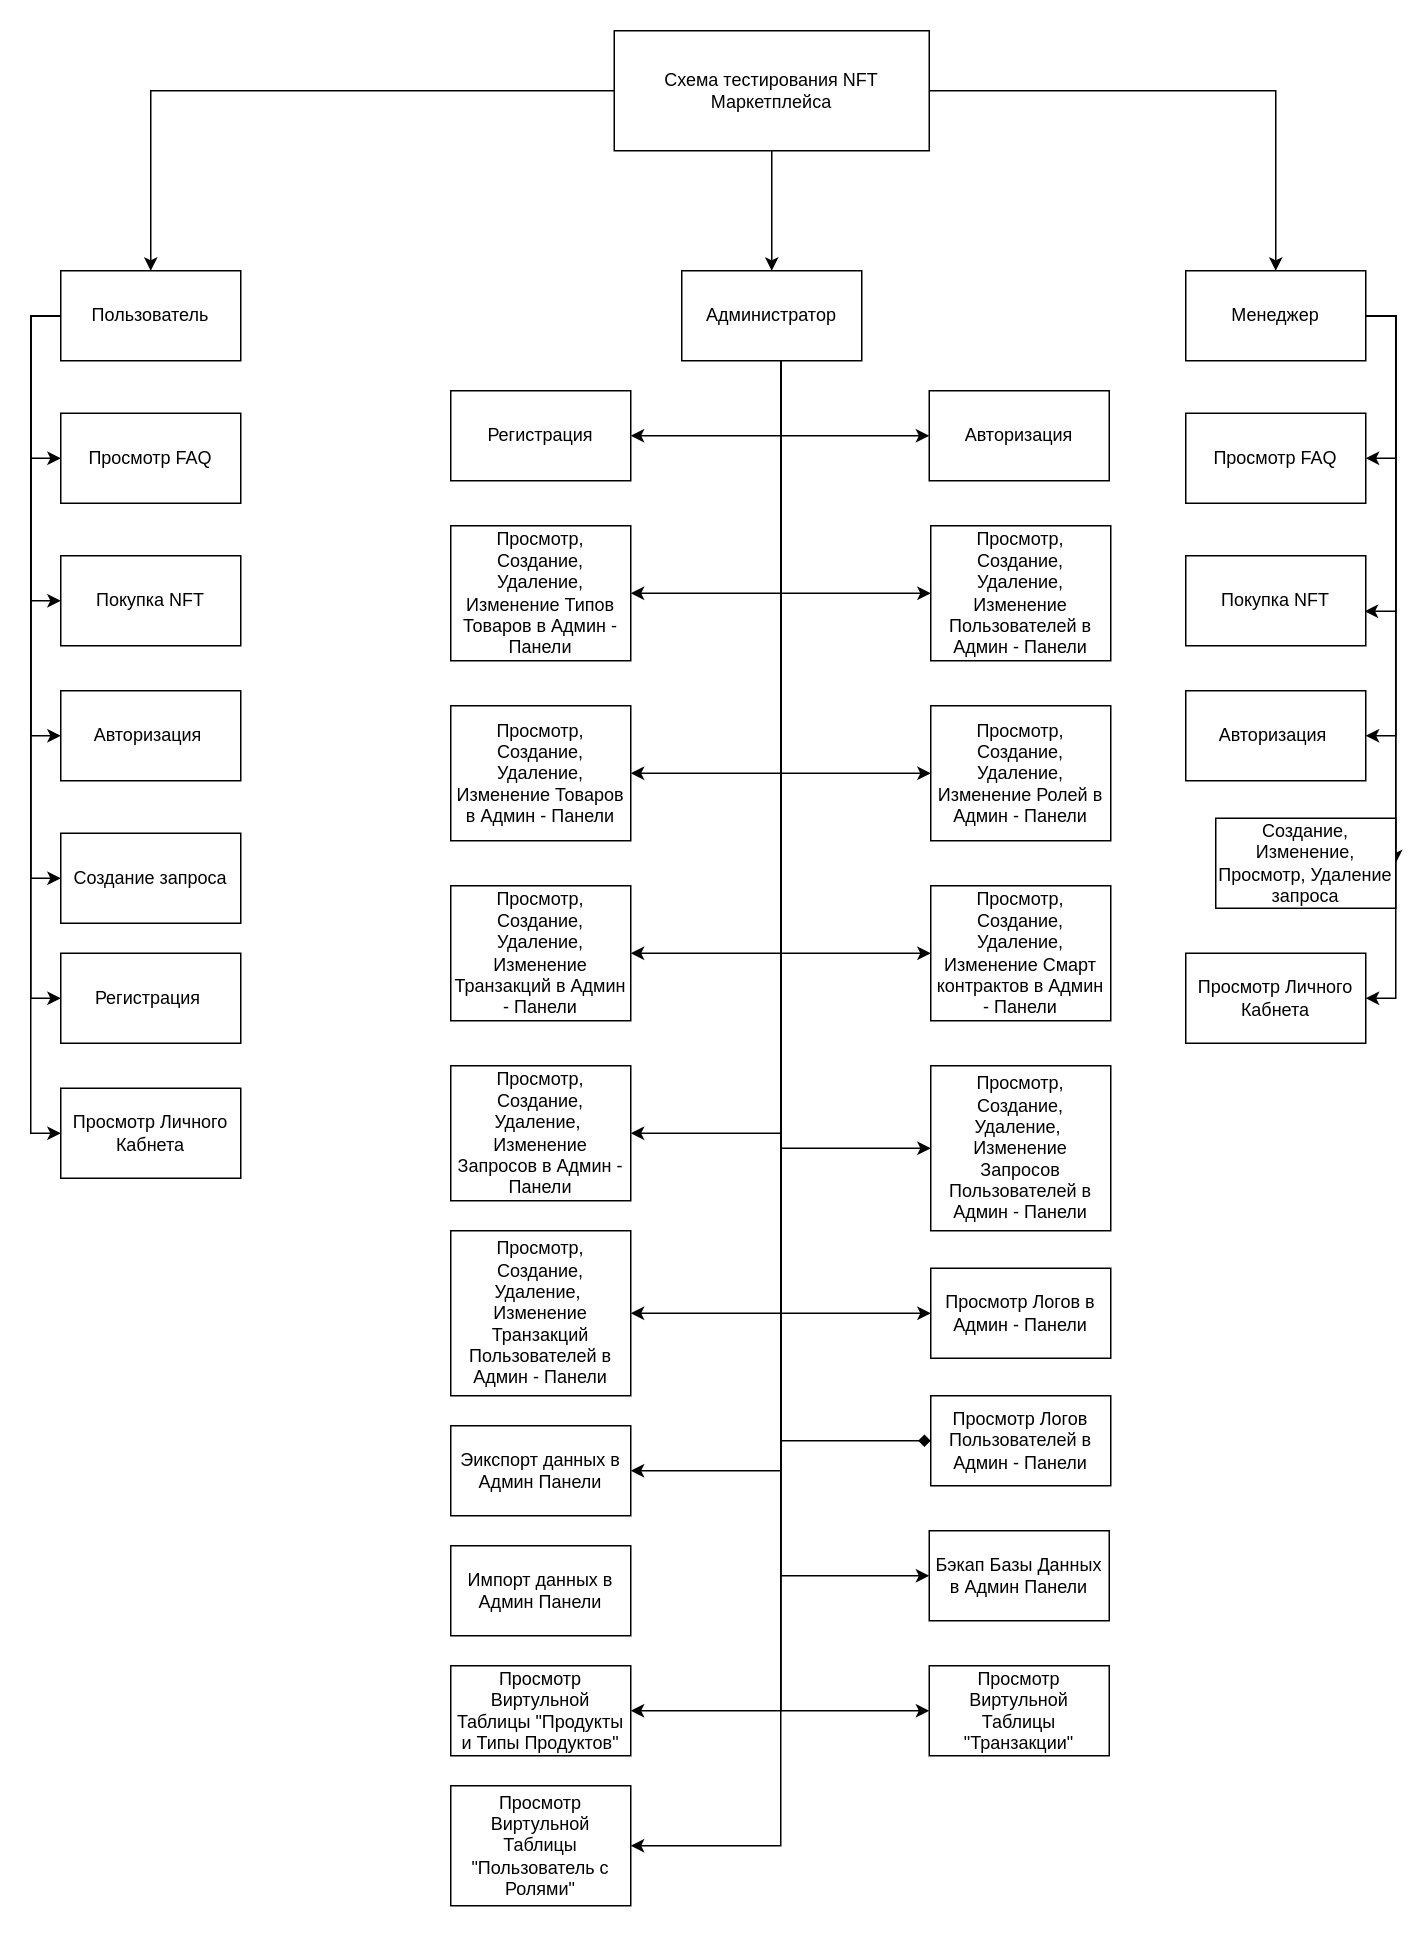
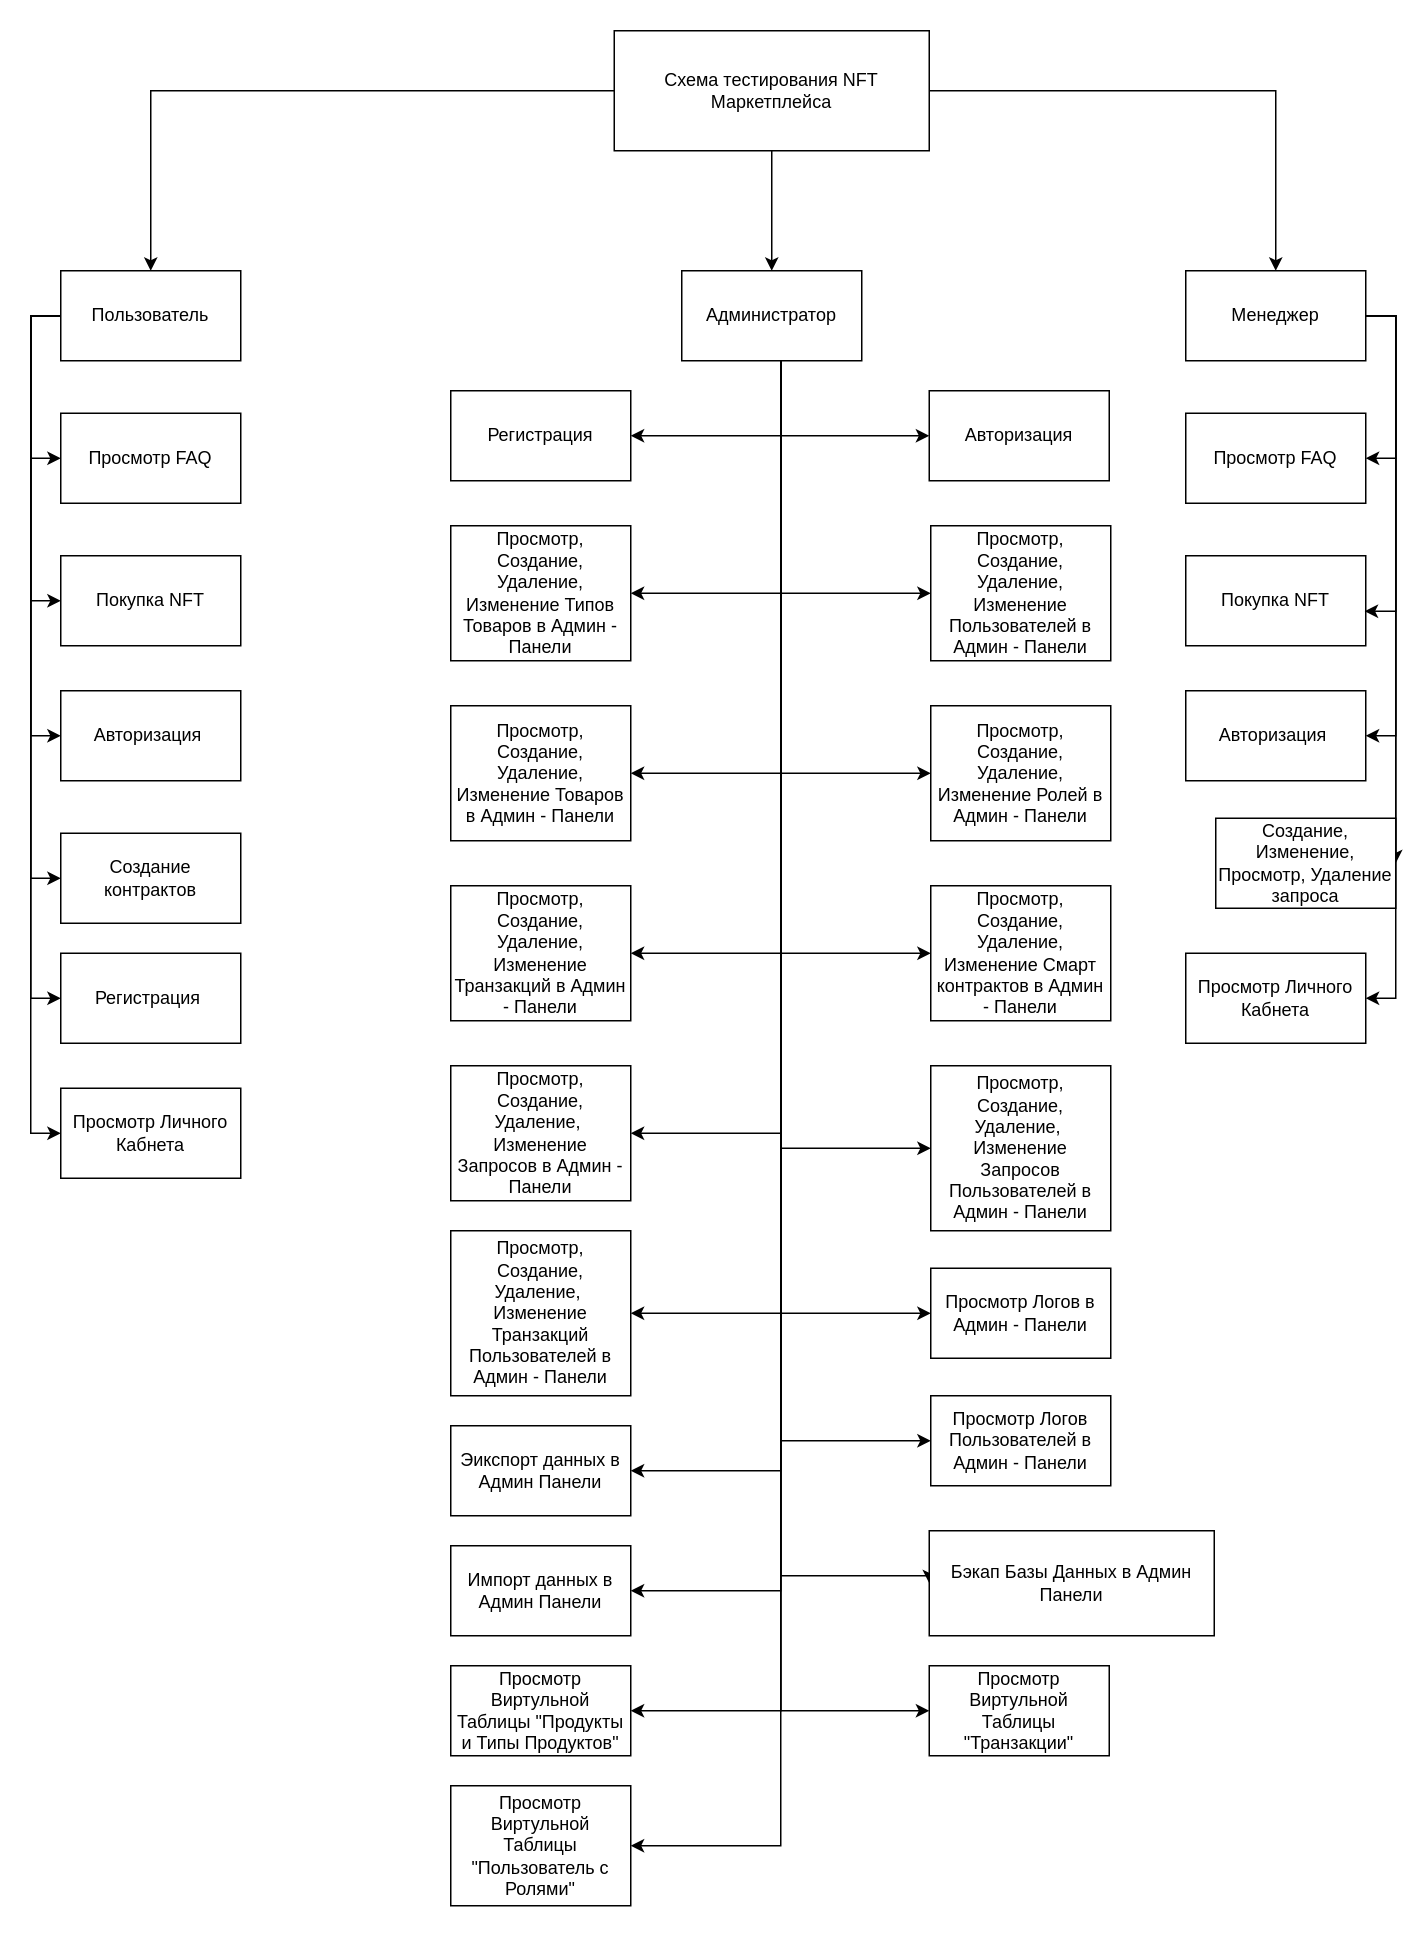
(151, 878) -> (151, 878)
(918, 1441) -> (919, 1441)
(1019, 1576) -> (1072, 1583)
none -> (710, 1591)
